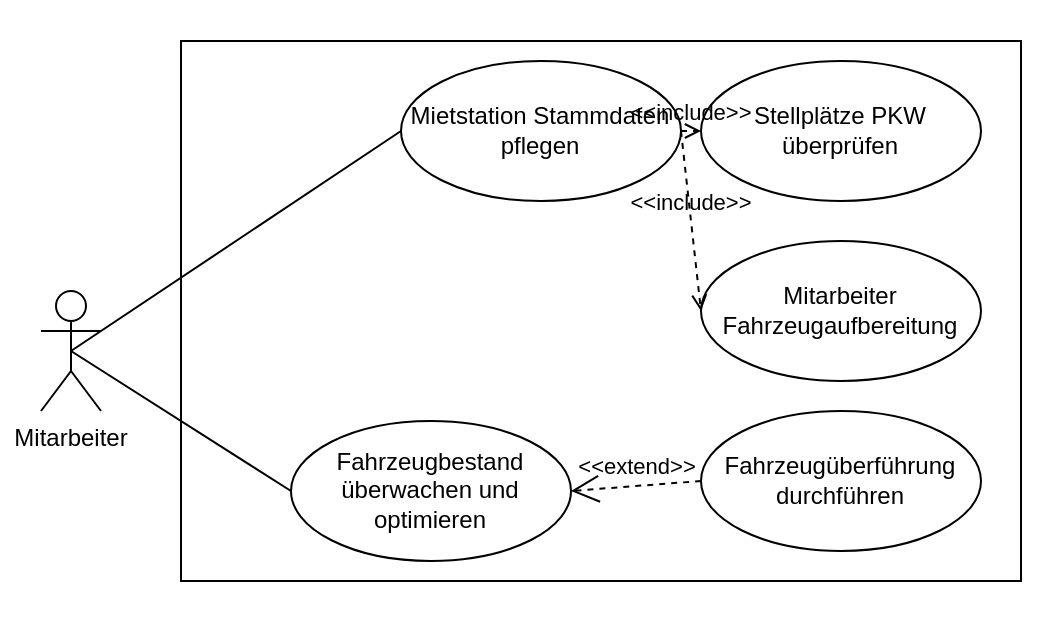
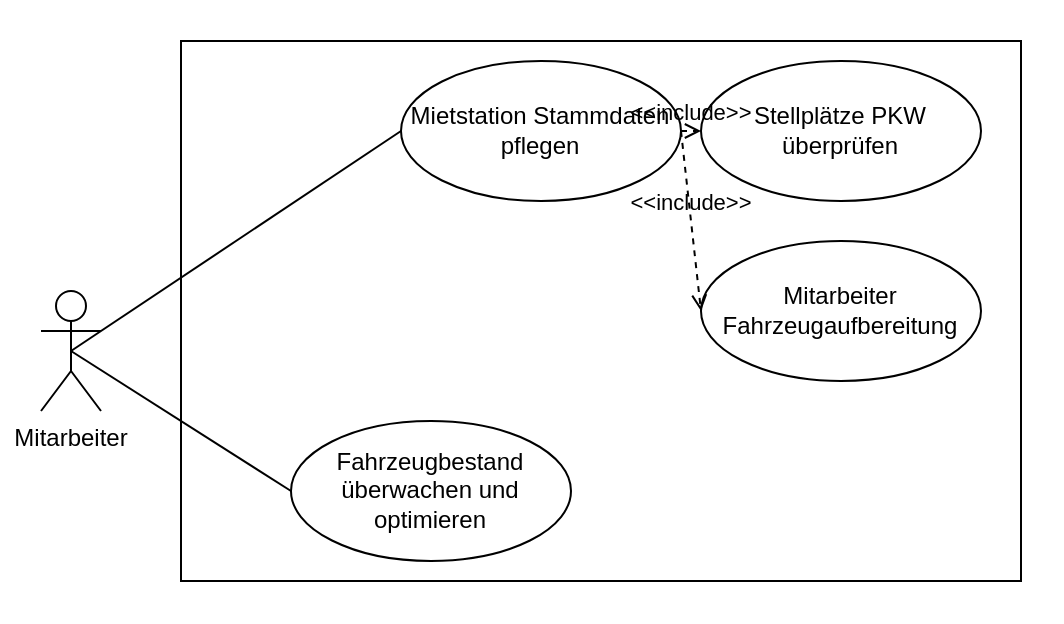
(841, 481) -> none
(638, 486) -> none
